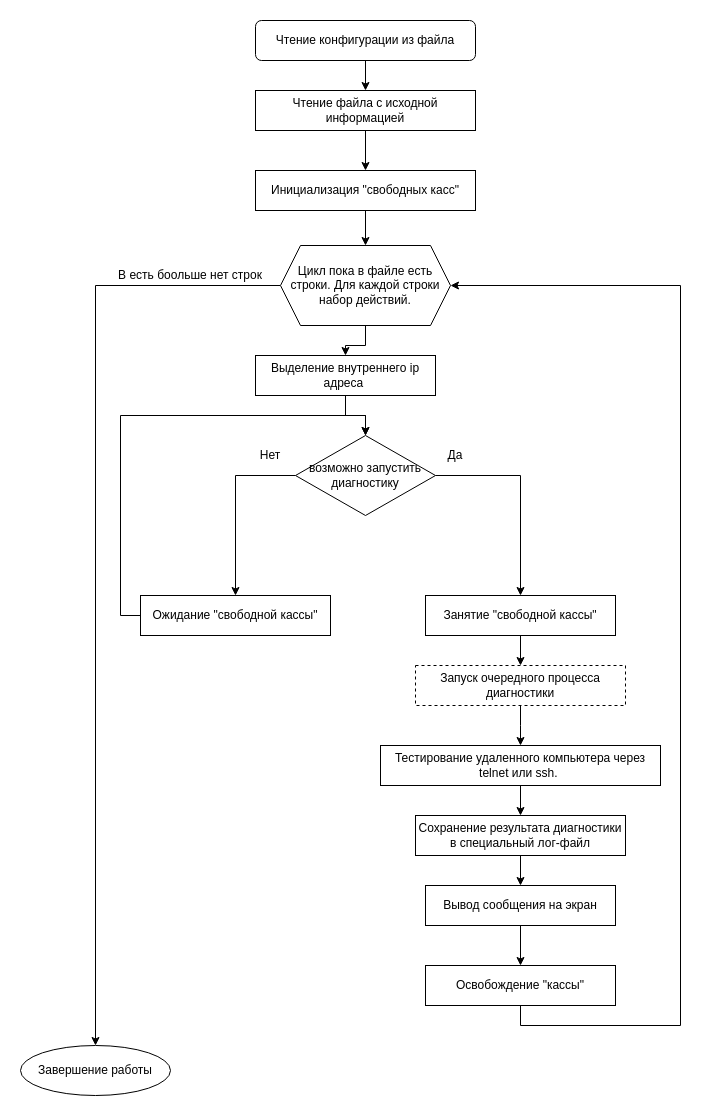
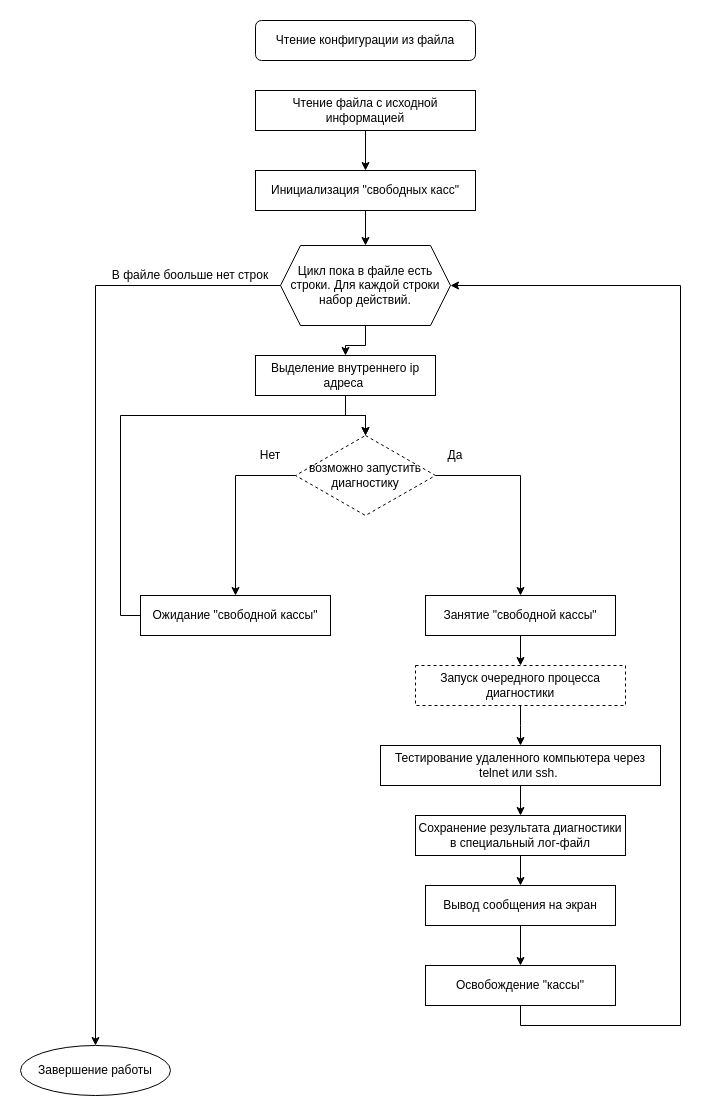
(366, 80) -> none
(191, 276) -> (191, 276)
(366, 476) -> (366, 476)
